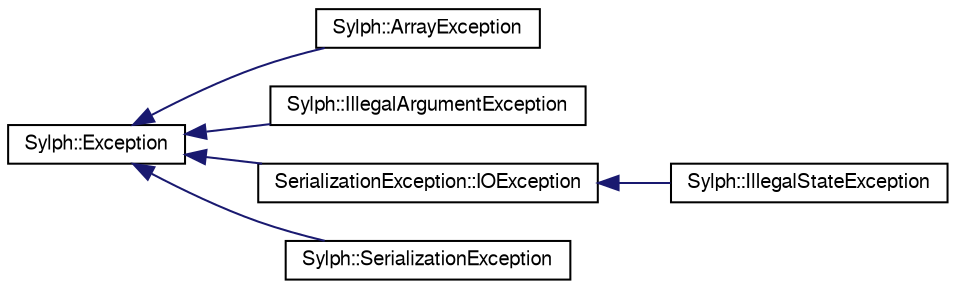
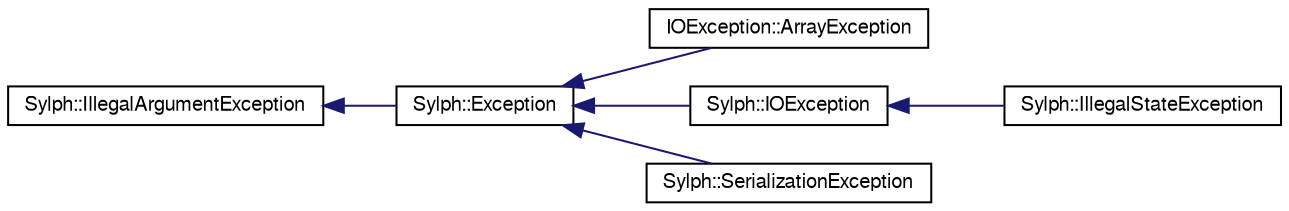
(428, 28) -> (789, 28)
(238, 128) -> (370, 106)
(428, 183) -> (789, 106)
